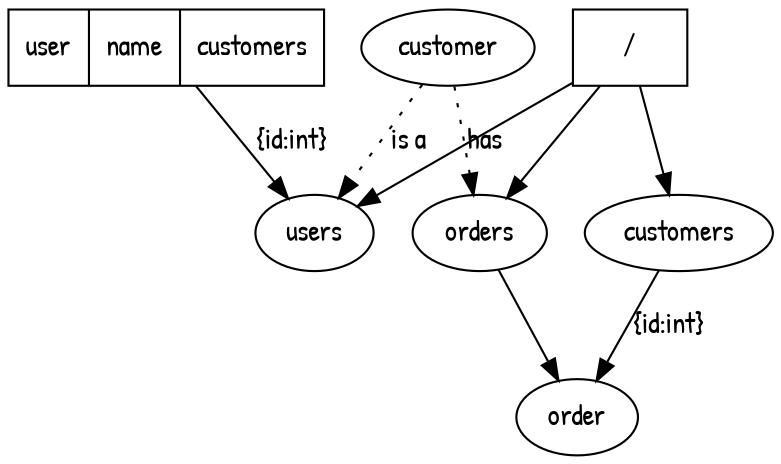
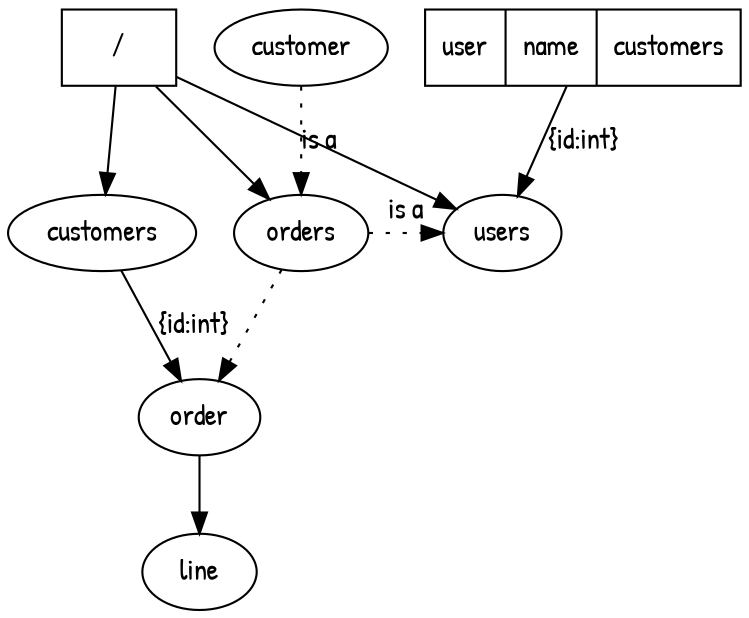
(387, 132) -> (395, 233)
(485, 141) -> (319, 141)
(523, 316) -> (256, 316)
none -> (200, 572)
